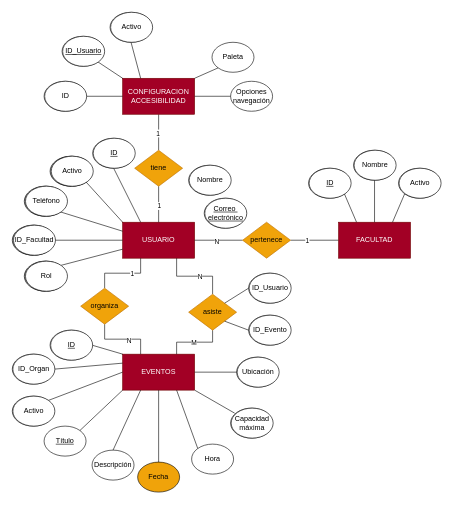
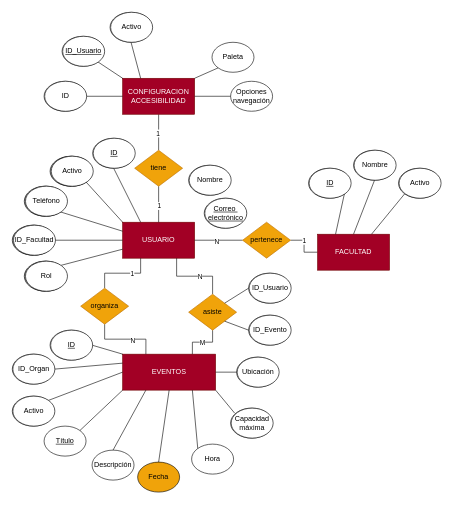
(375, 240) -> (354, 252)
(159, 372) -> (169, 372)
